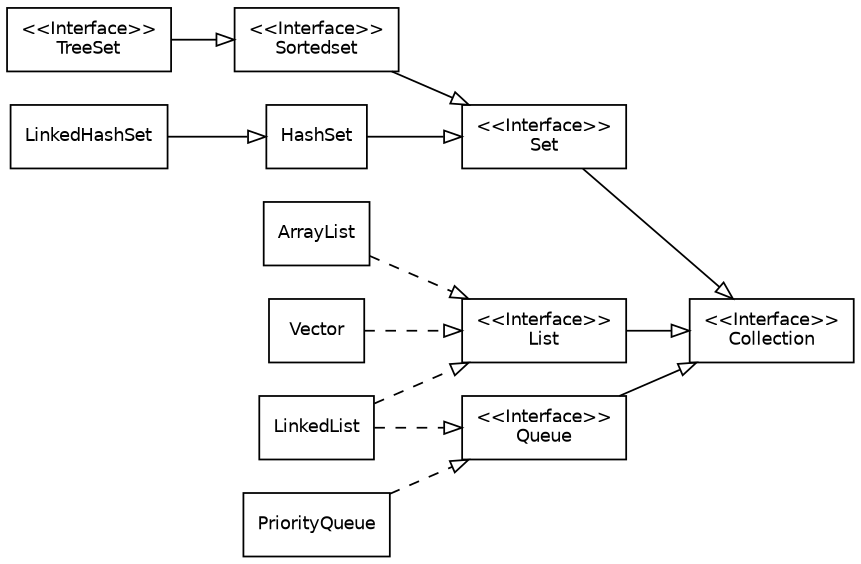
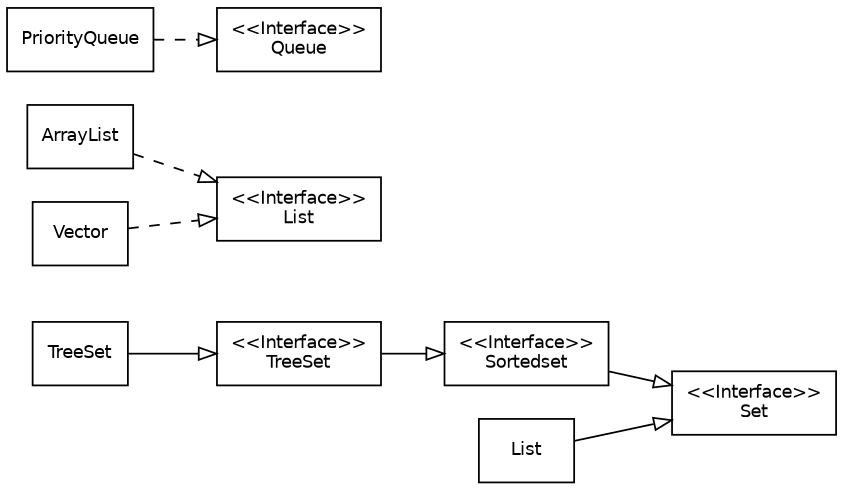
(89, 137) -> none
(317, 137) -> (527, 451)
(772, 331) -> none
none -> (80, 354)
(317, 428) -> none
